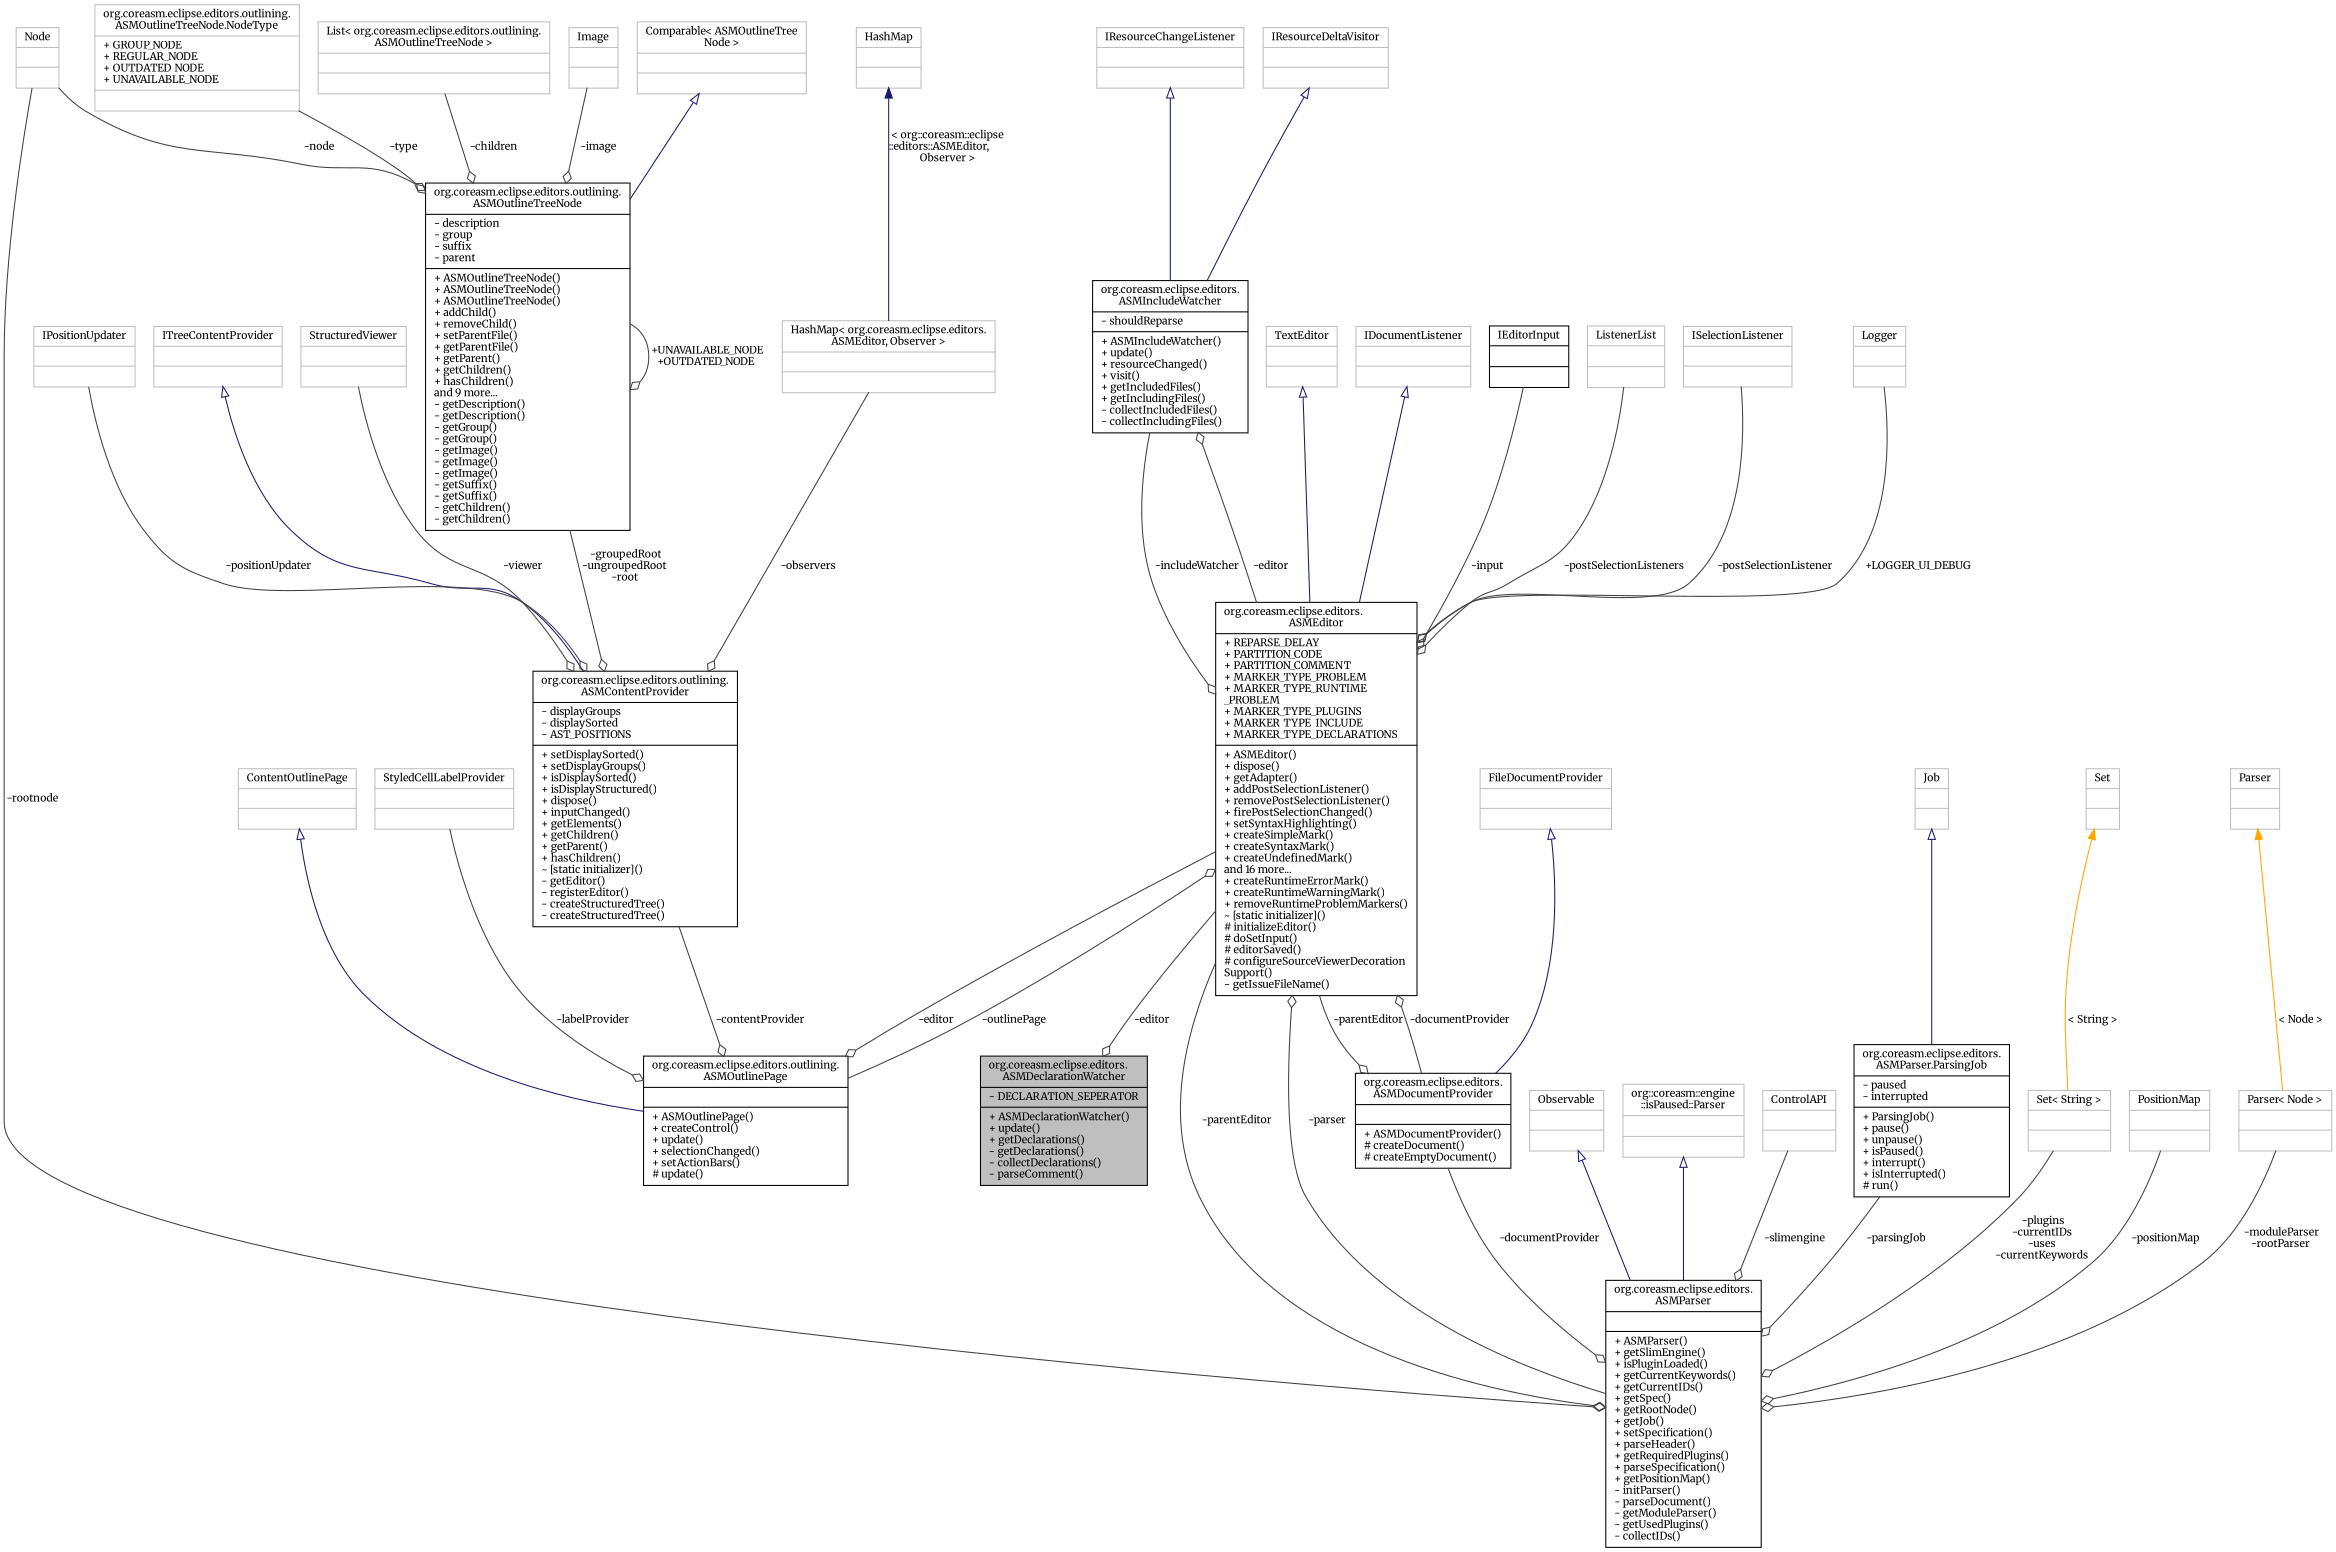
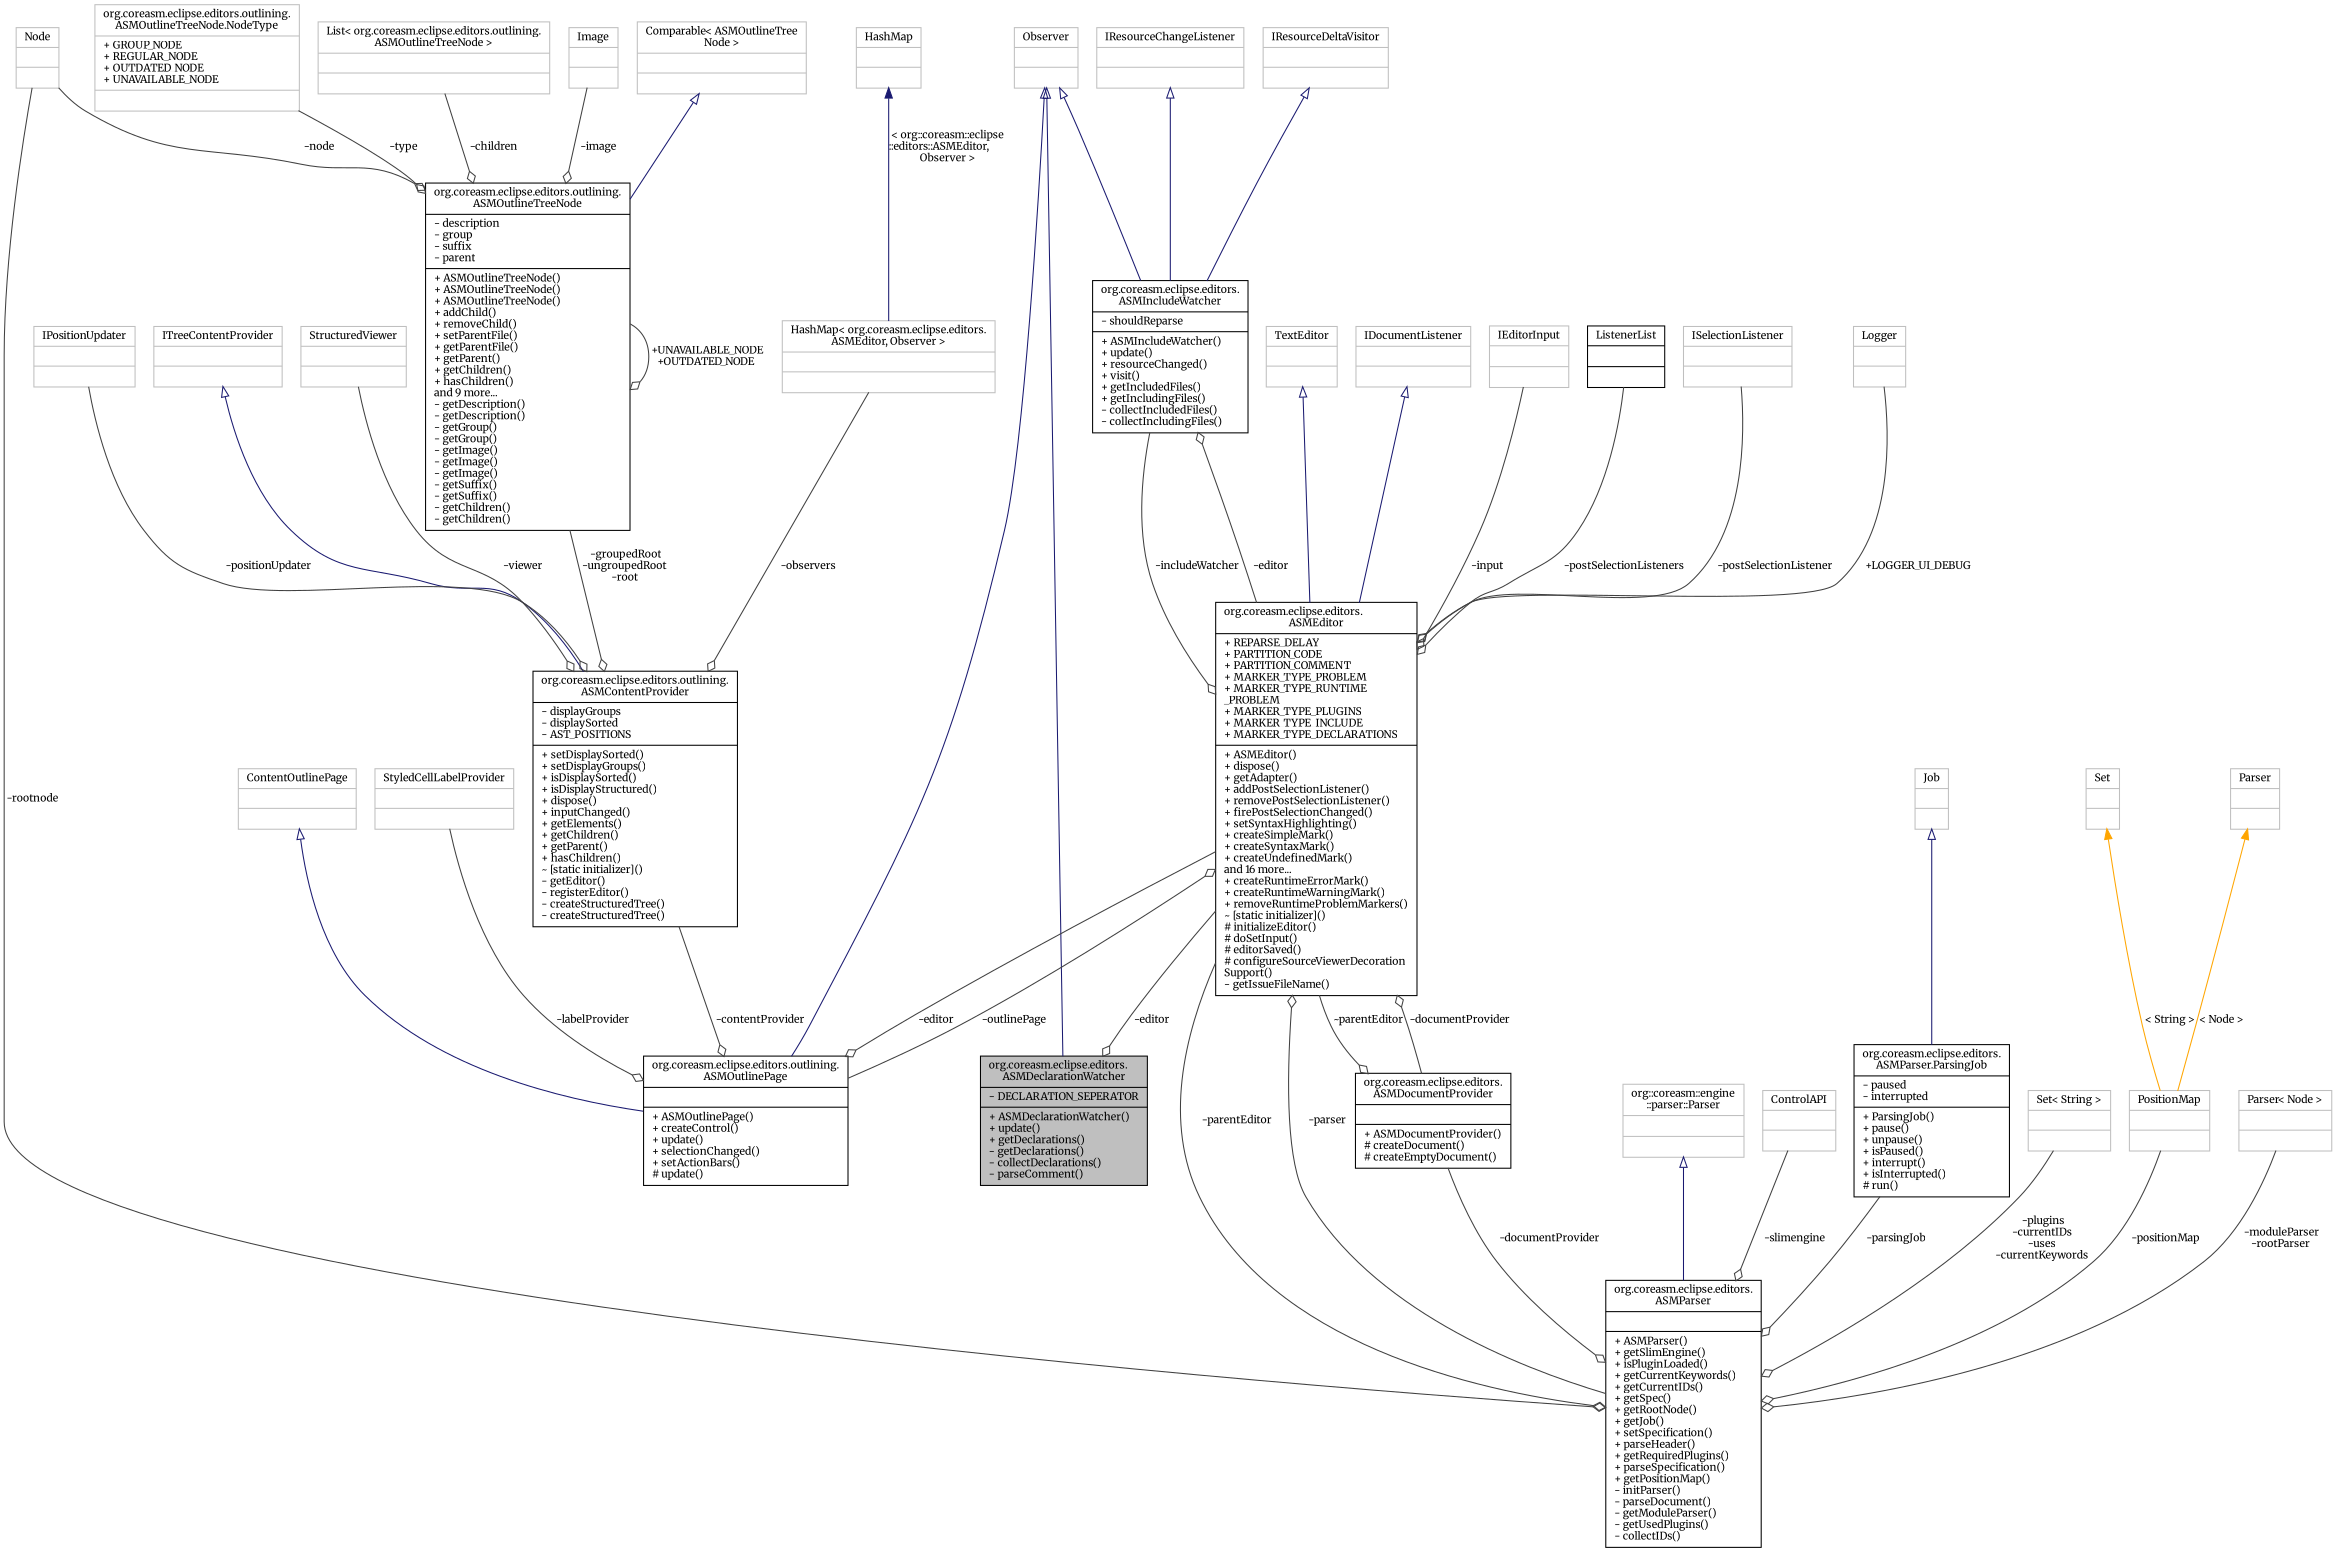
none -> (1046, 58)
(1529, 357) -> (1529, 357)
(1626, 357) -> (1626, 357)
(1546, 799) -> none
(2068, 964) -> (2130, 966)
(2271, 965) -> (2212, 965)
(1683, 1105) -> (1683, 1105)
(1567, 1121) -> none
